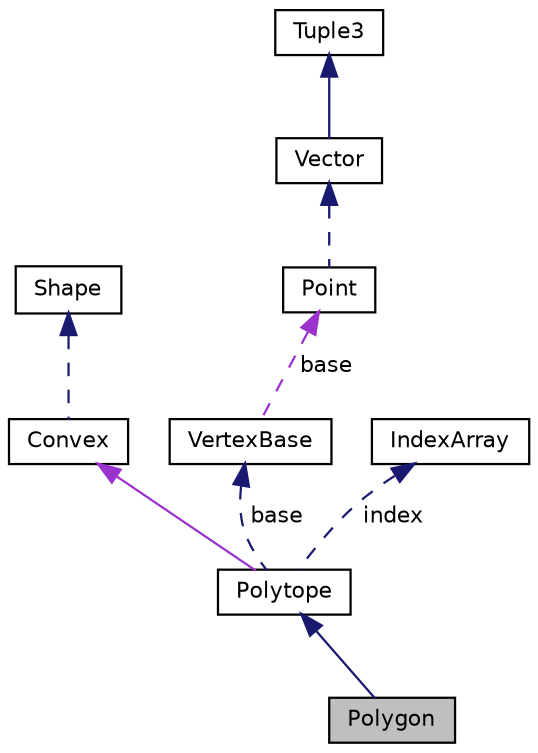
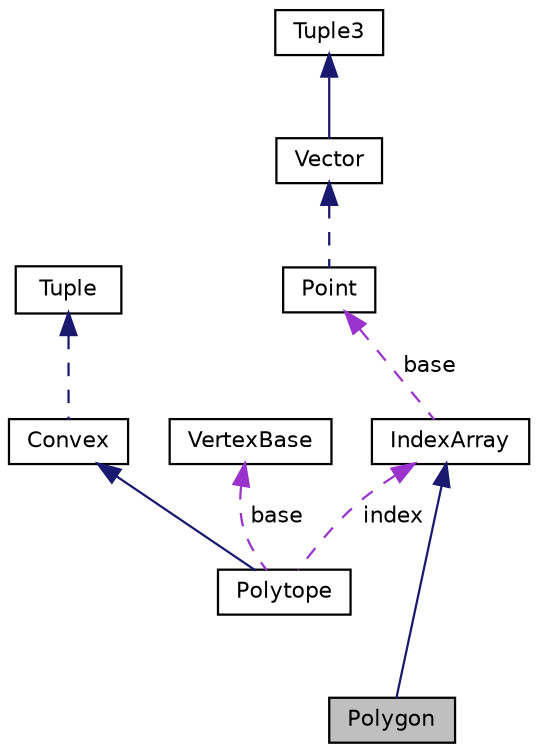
(69, 290) -> (69, 290)
(285, 376) -> (397, 374)
(342, 518) -> (342, 518)
(186, 523) -> (186, 523)
(244, 531) -> (244, 531)
(346, 665) -> (419, 592)
